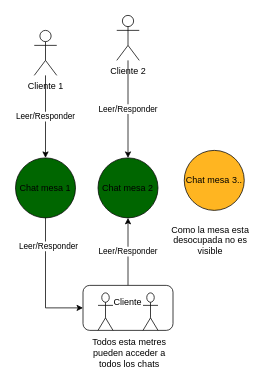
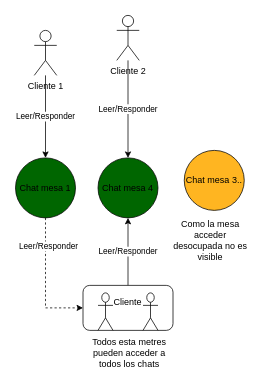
(128, 188) -> (128, 188)
(210, 240) -> (210, 240)
(45, 295) -> (45, 295)
